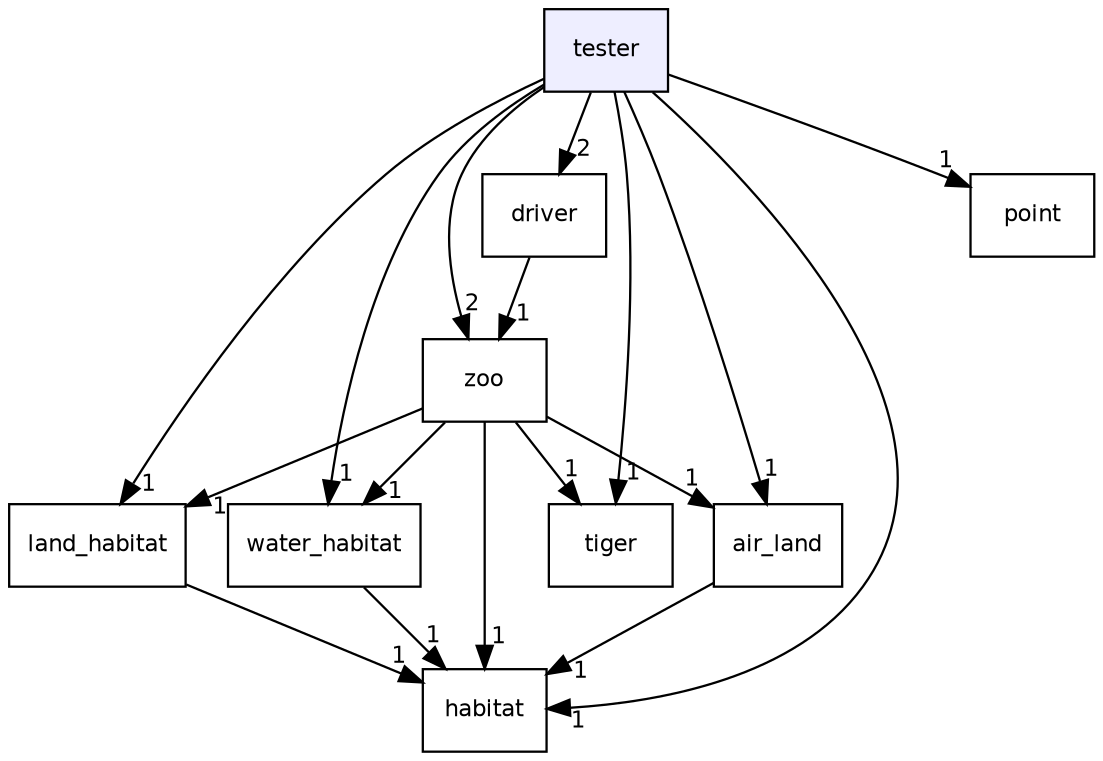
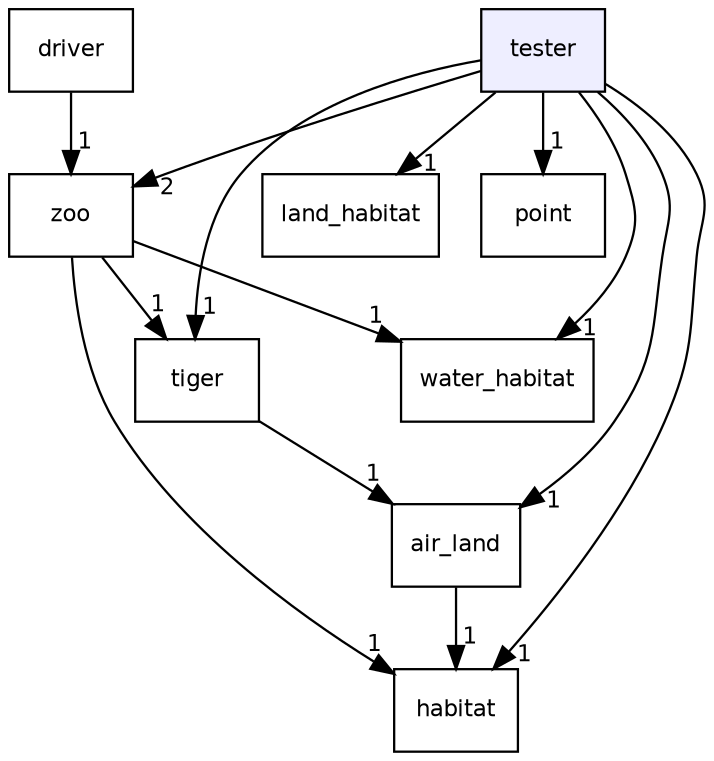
(579, 122) -> none
(605, 449) -> (316, 456)
(315, 453) -> none
(396, 620) -> none
(294, 629) -> none
